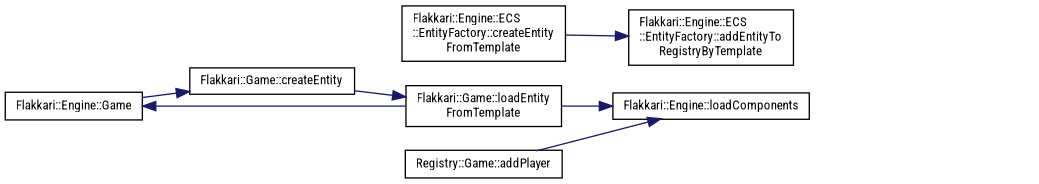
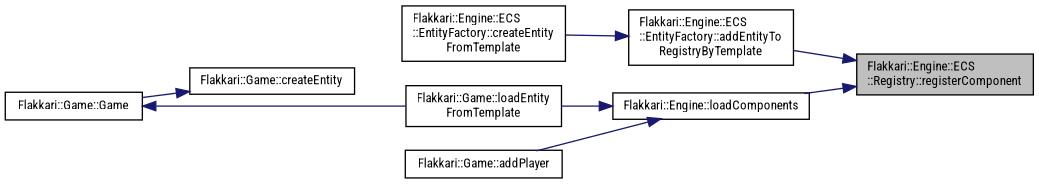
none -> (945, 74)
(374, 93) -> none
(74, 106) -> (74, 106)
(484, 164) -> (484, 164)
